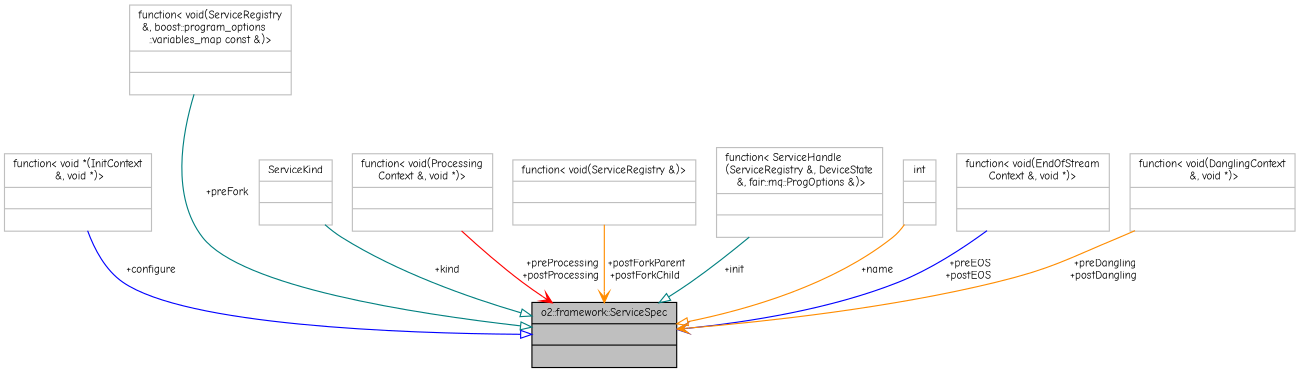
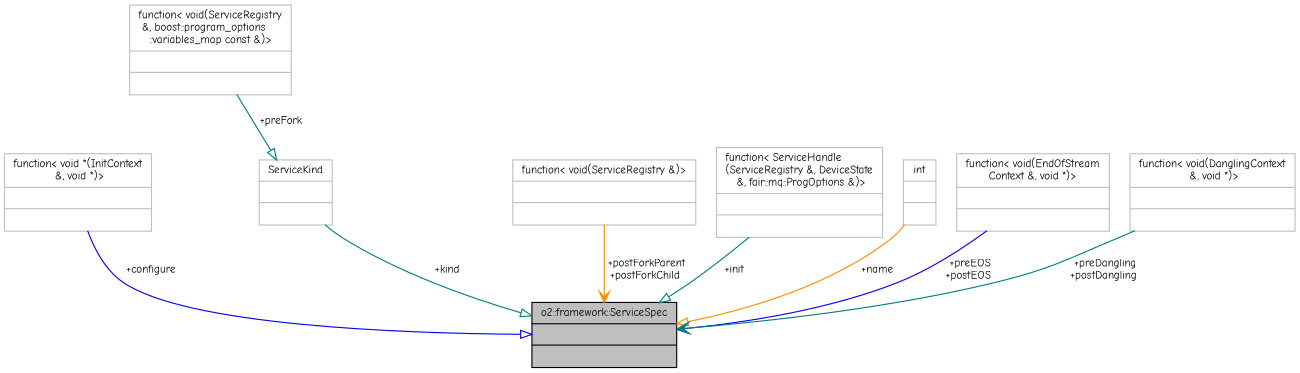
(423, 192) -> none
(283, 281) -> (254, 122)
(916, 299) -> (916, 299)
